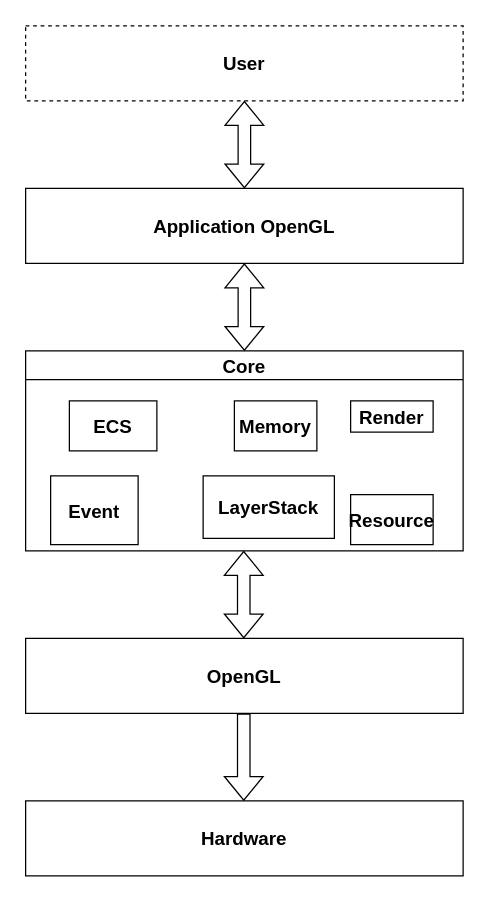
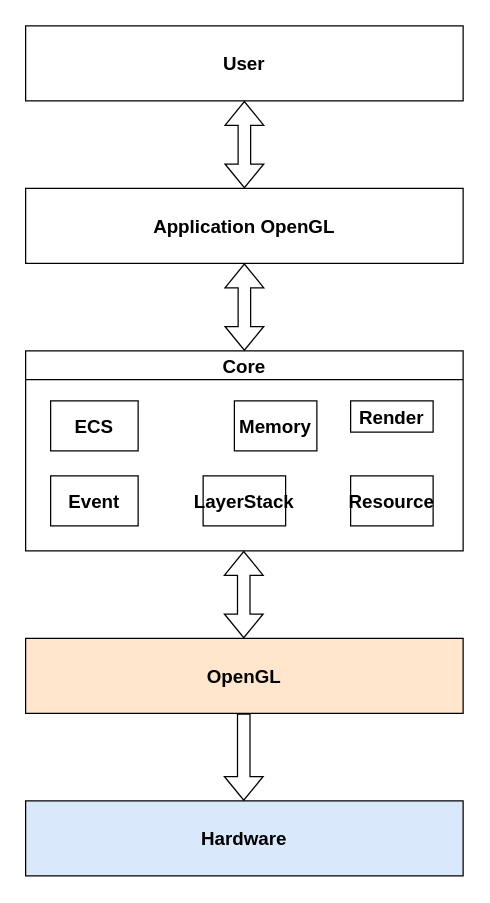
(244, 63) -> (244, 63)
(113, 426) -> (94, 426)
(269, 507) -> (244, 501)
(94, 510) -> (94, 501)
(392, 519) -> (392, 501)
(244, 676) -> (244, 676)
(244, 838) -> (244, 838)
